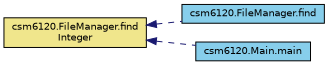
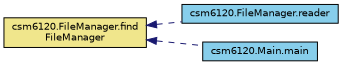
(253, 14) -> (260, 14)
(75, 33) -> (75, 33)
